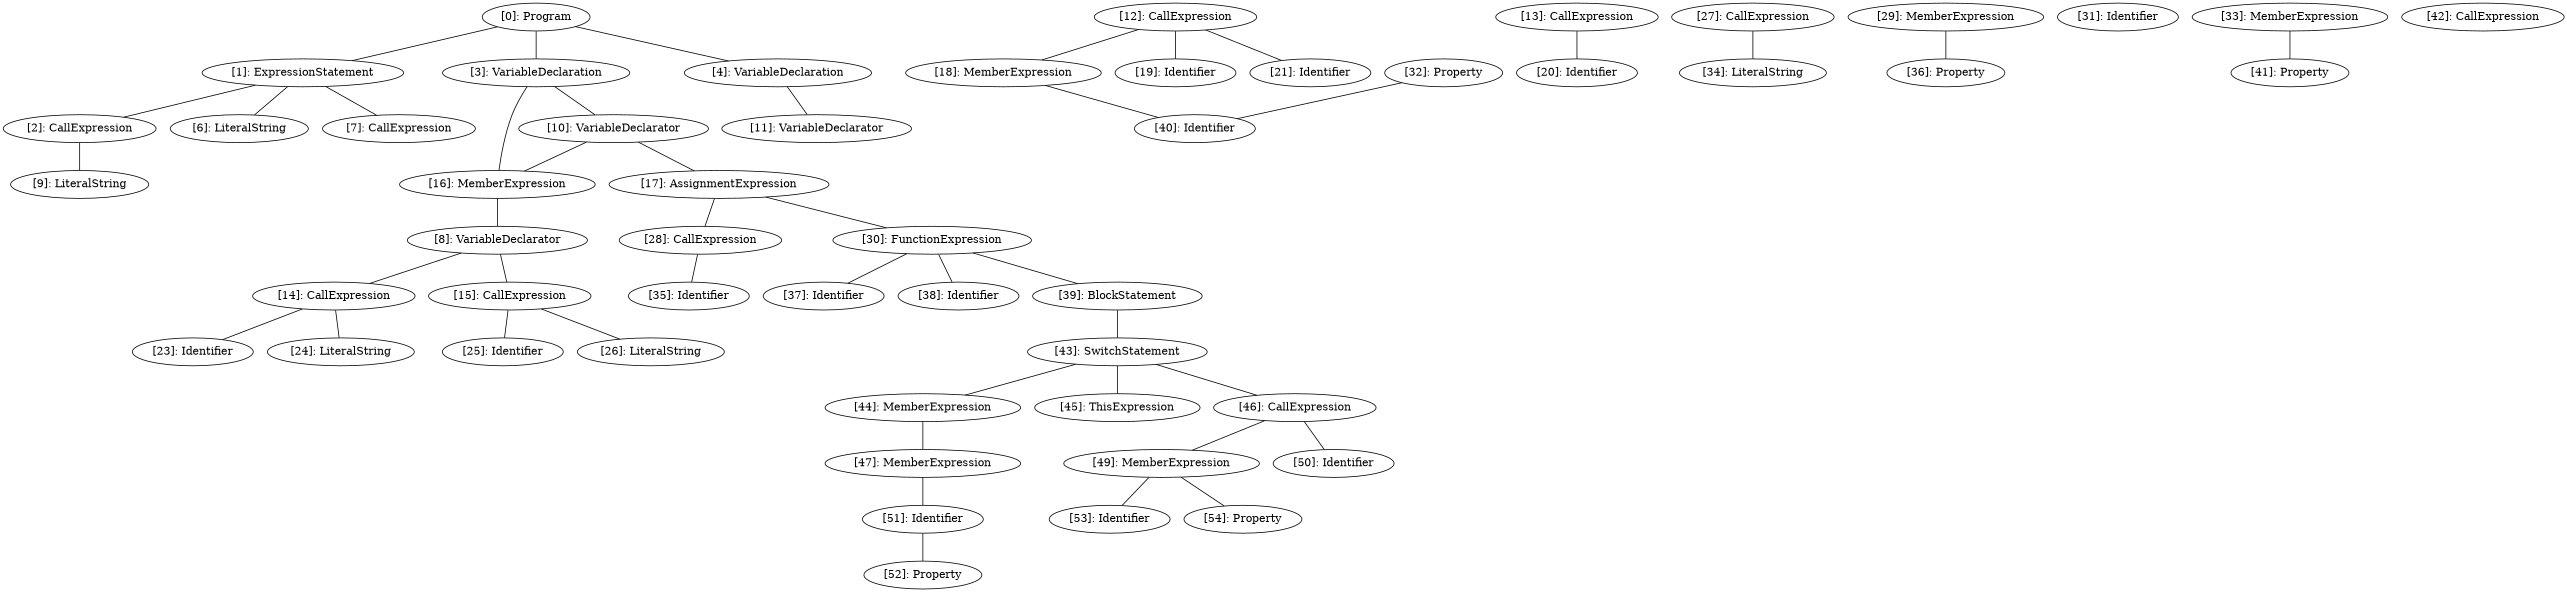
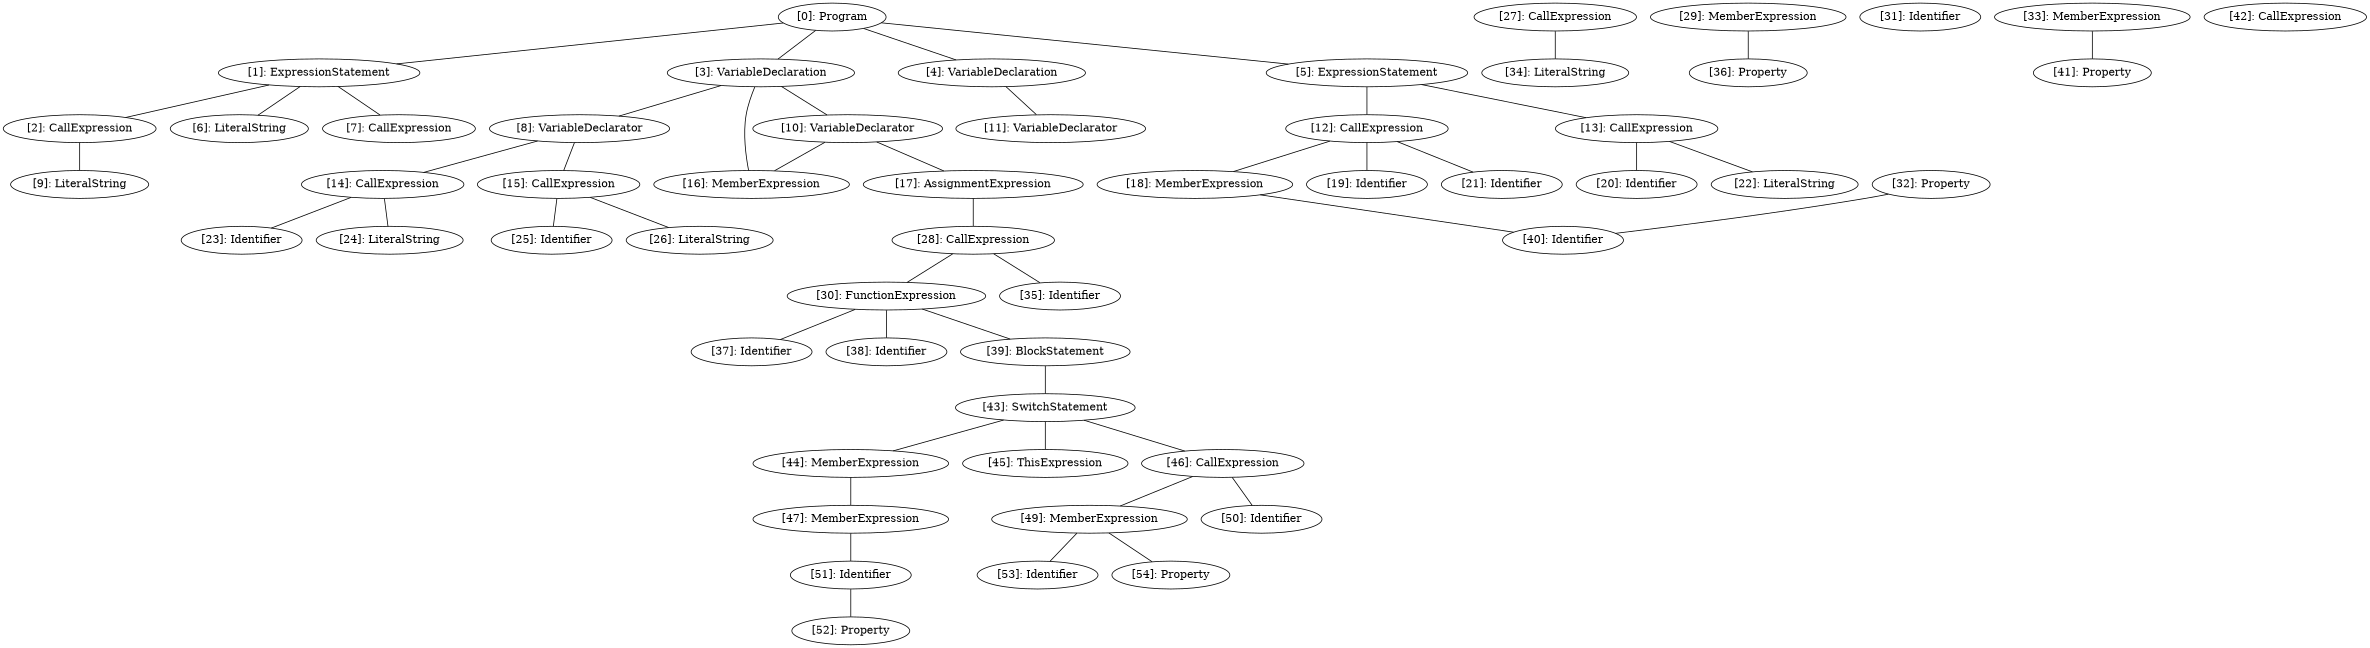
none -> (1367, 73)
none -> (1785, 184)
(497, 212) -> (670, 101)
(826, 212) -> (930, 268)
